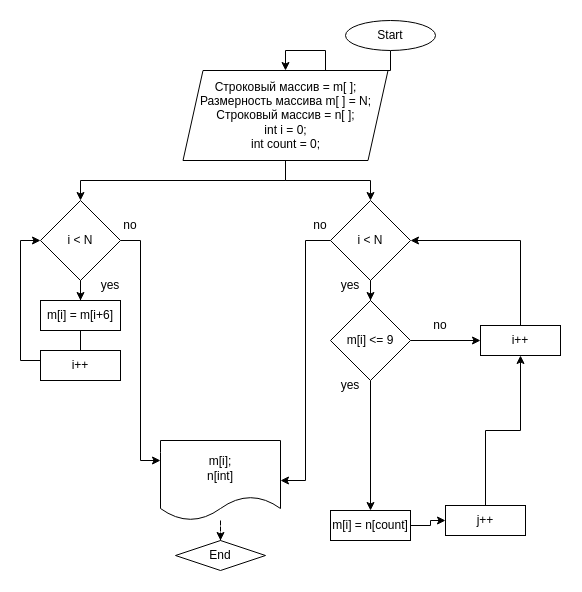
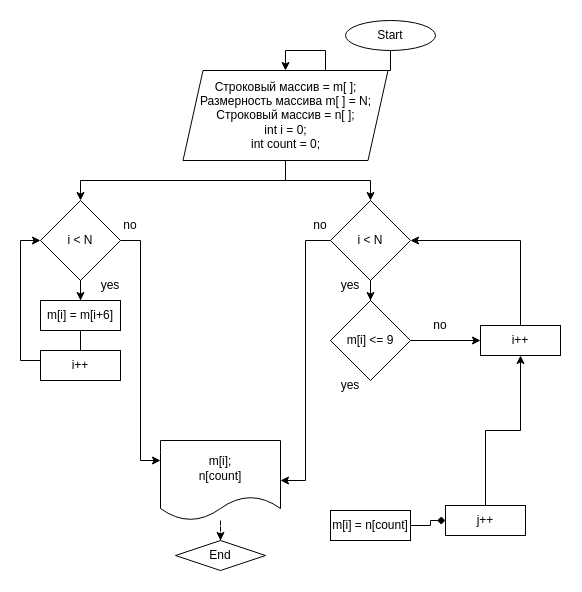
(371, 442) -> none
(221, 469) -> (221, 469)
(437, 521) -> (437, 521)
